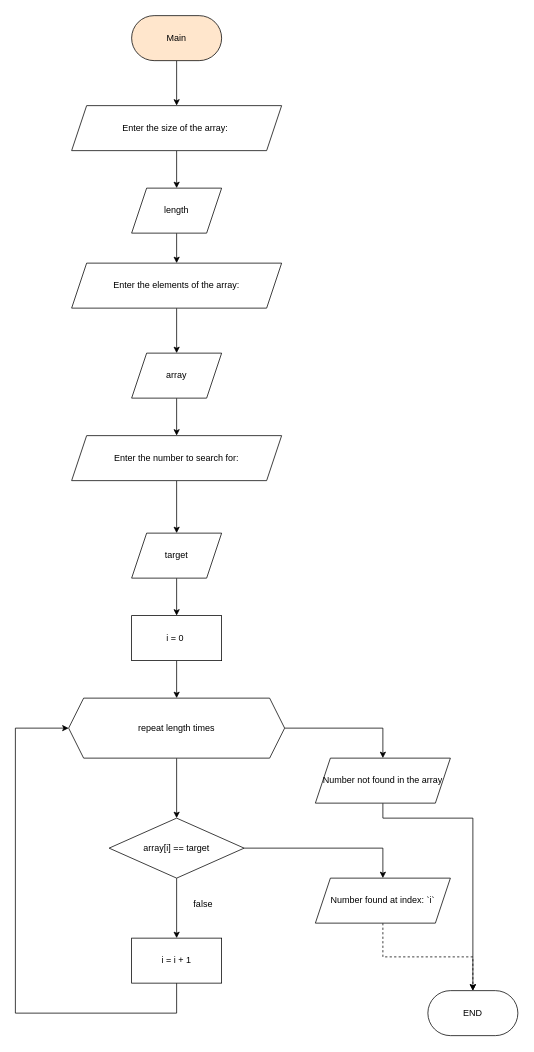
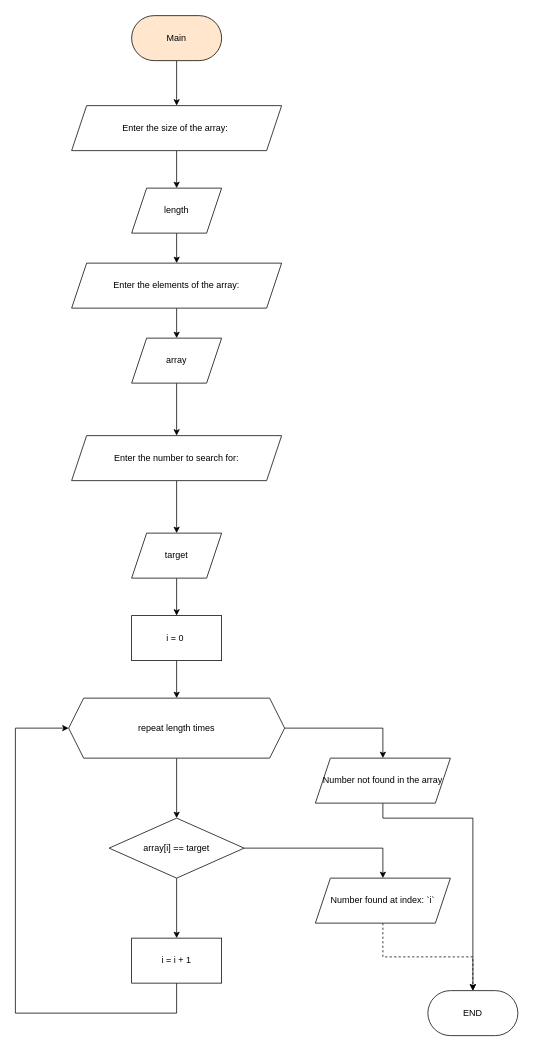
(177, 375) -> (177, 360)
(203, 904) -> none
